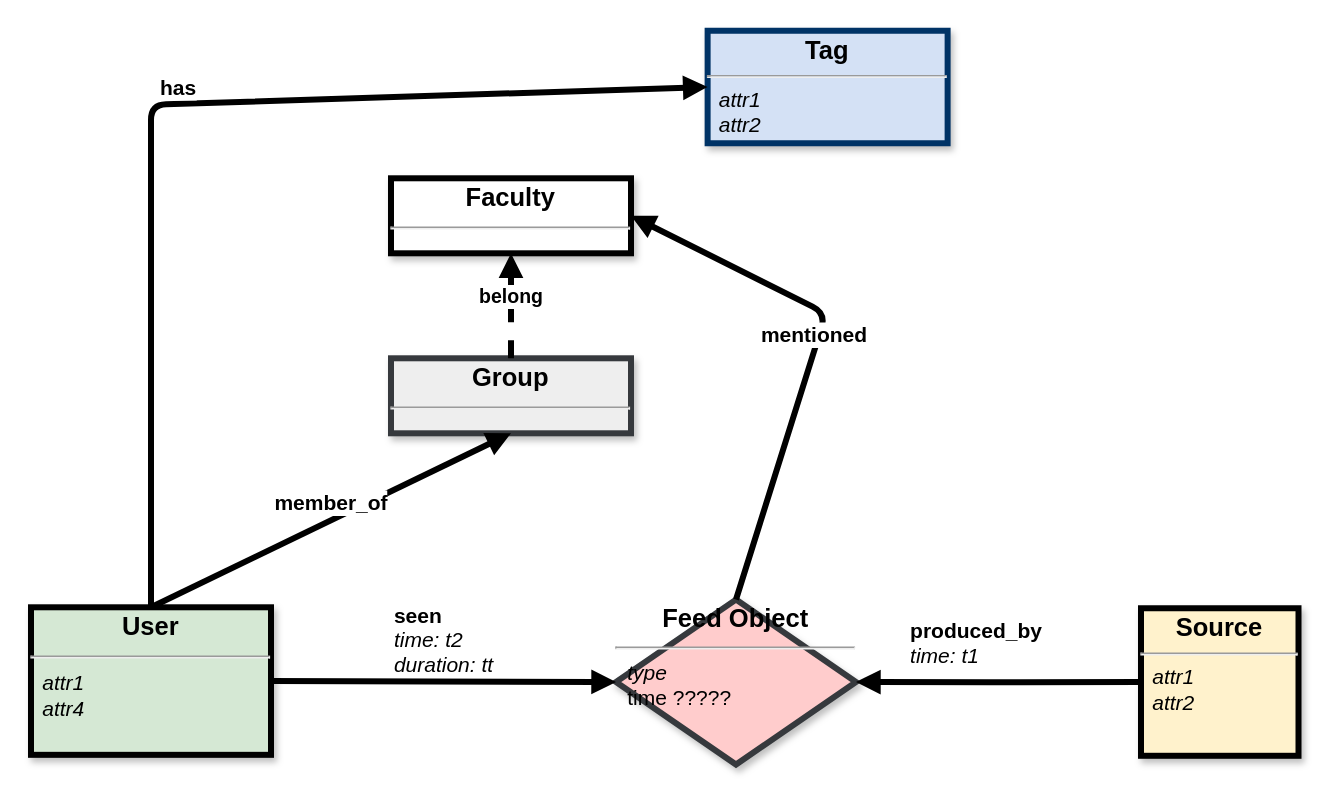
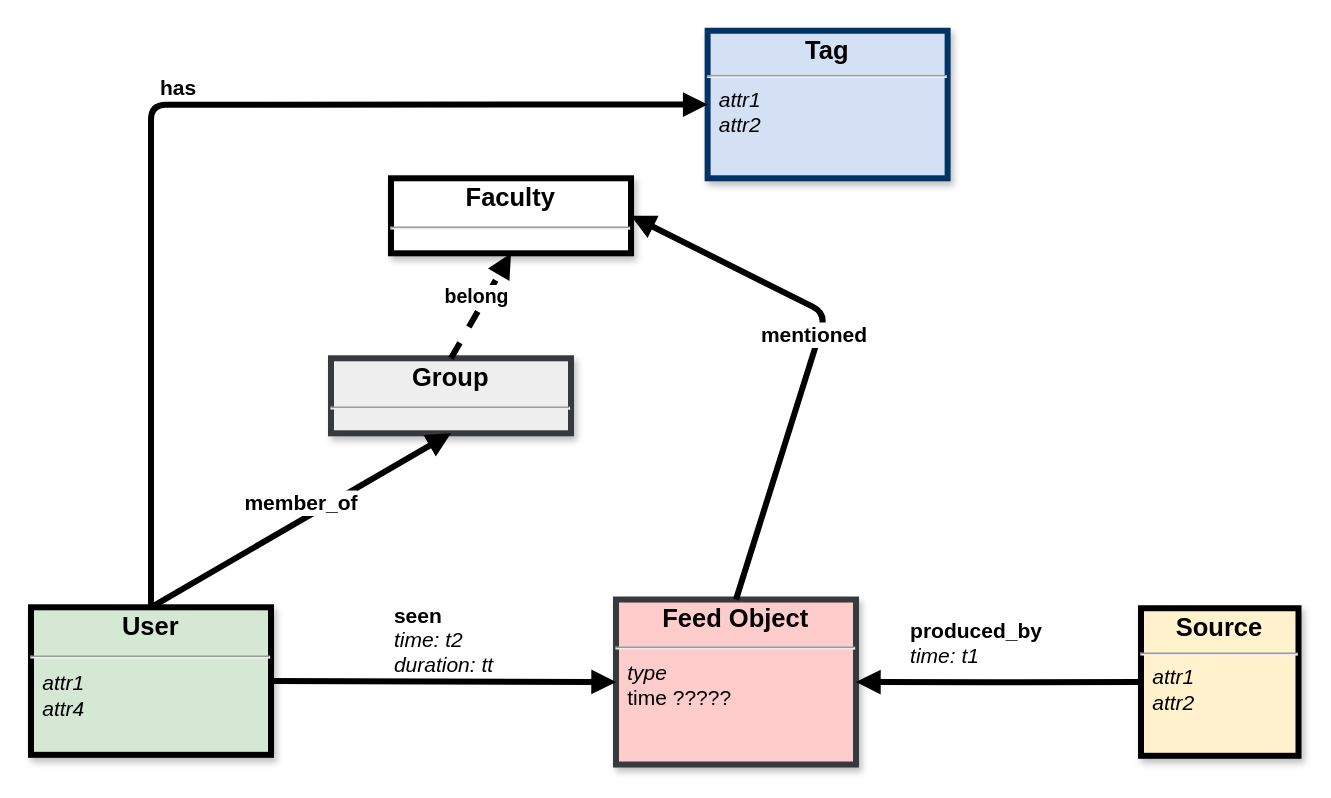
(827, 87) -> (827, 105)
(511, 396) -> (451, 396)
(736, 682) -> (736, 682)
